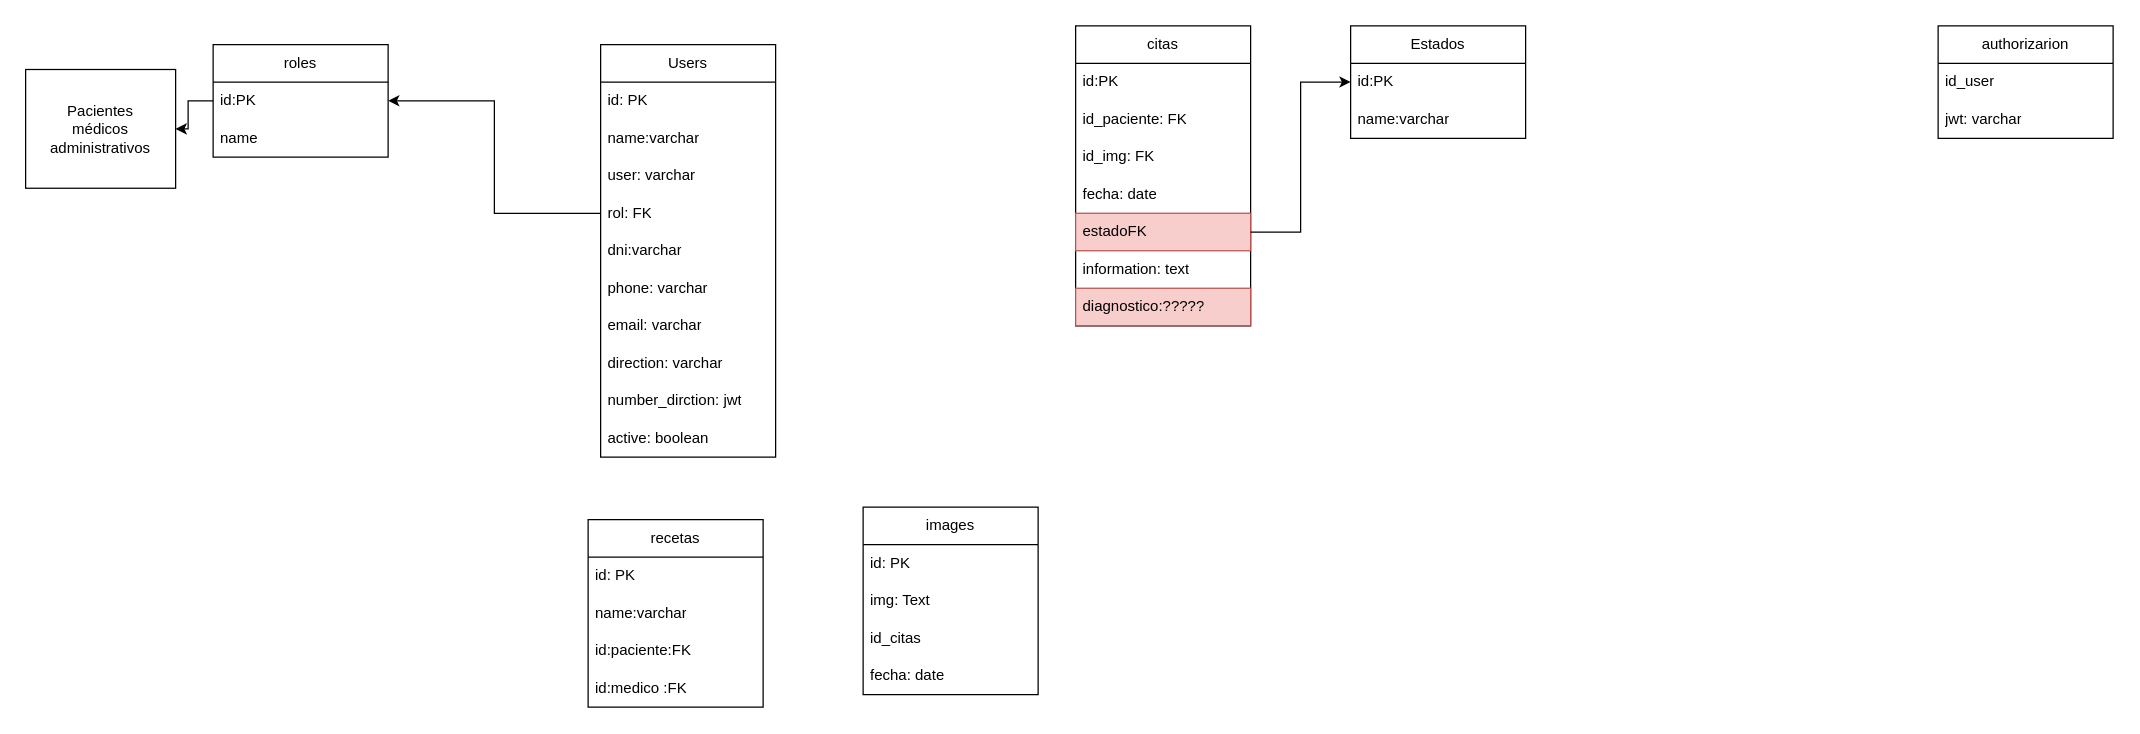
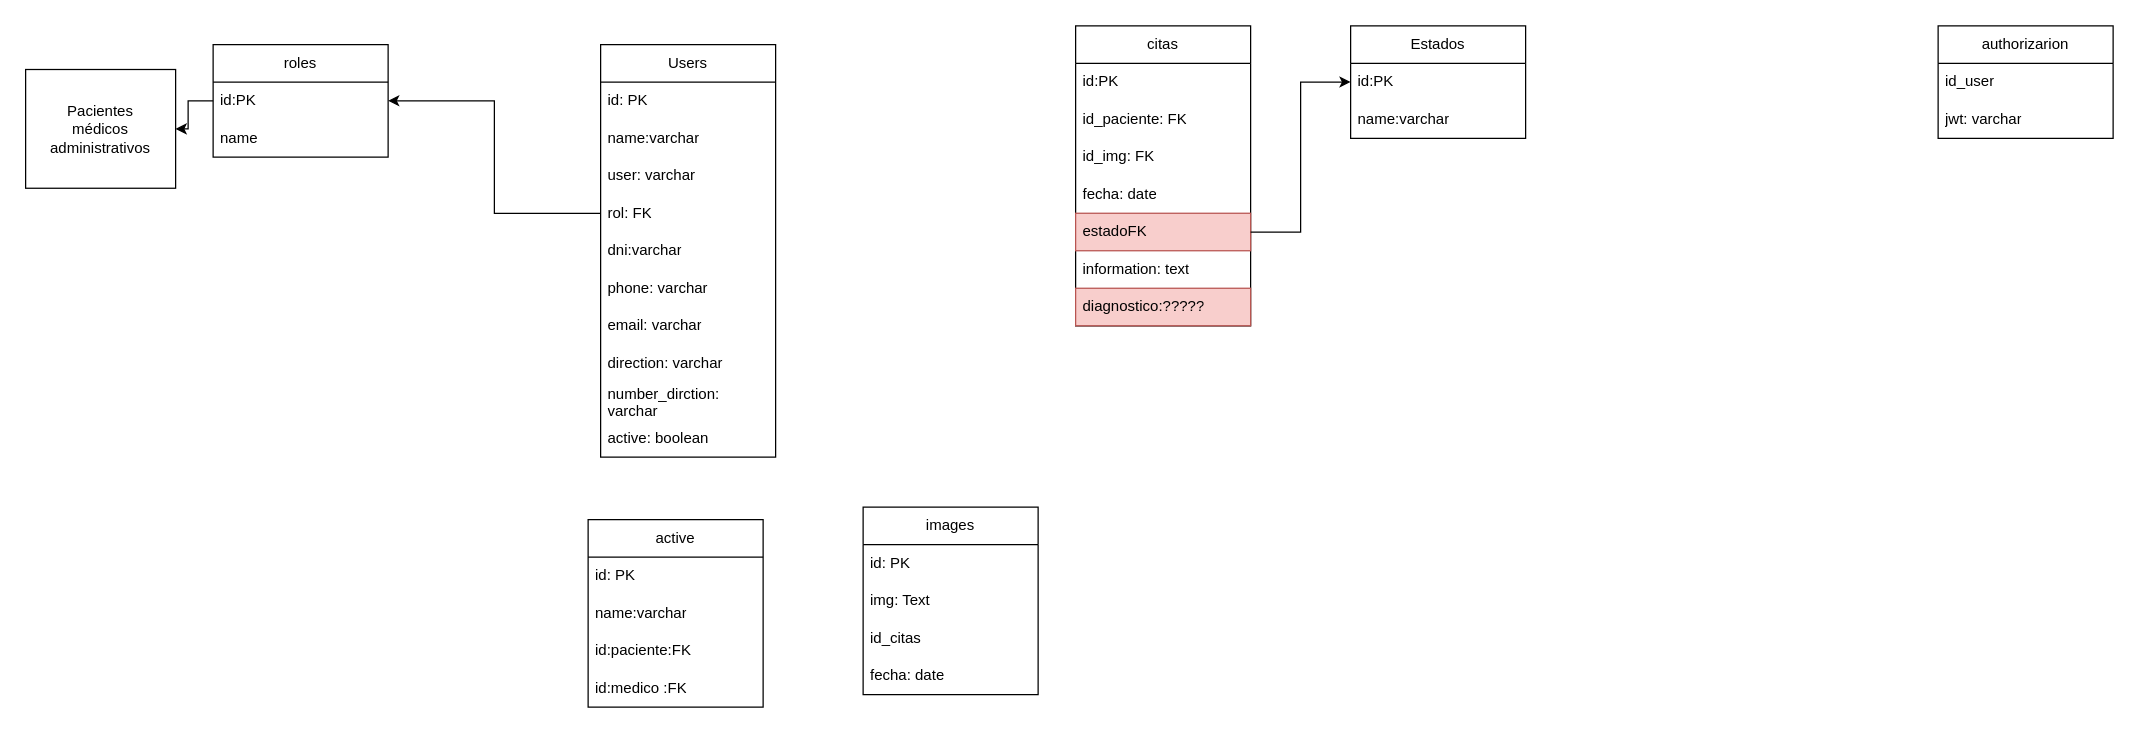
(684, 401) -> (689, 401)
(676, 538) -> (676, 538)
